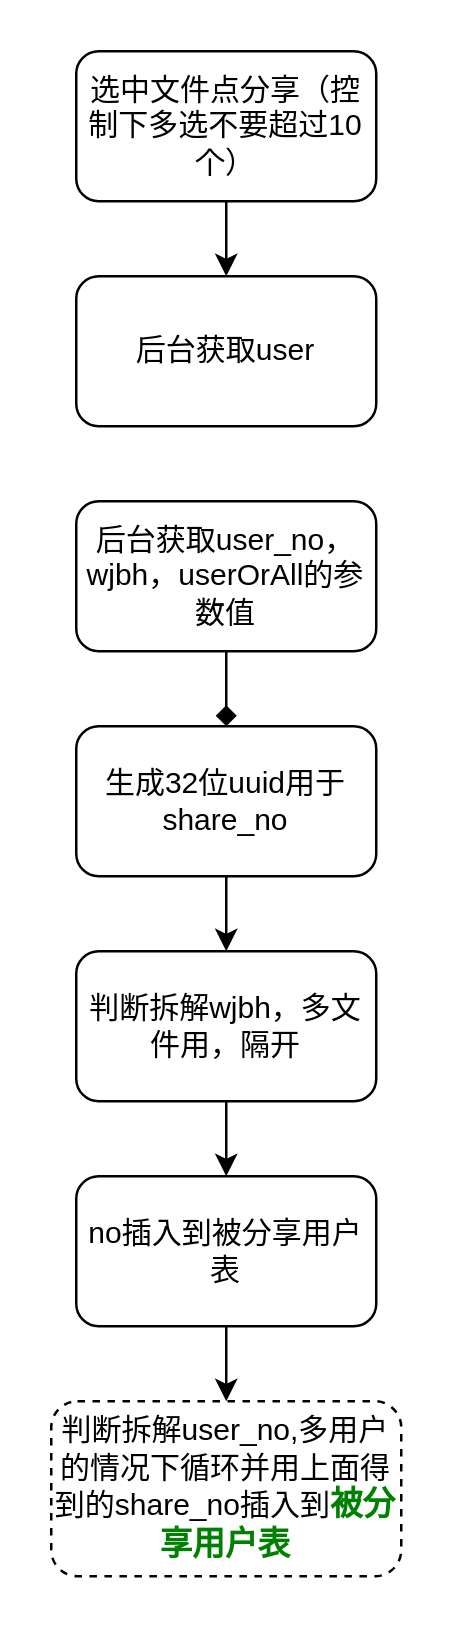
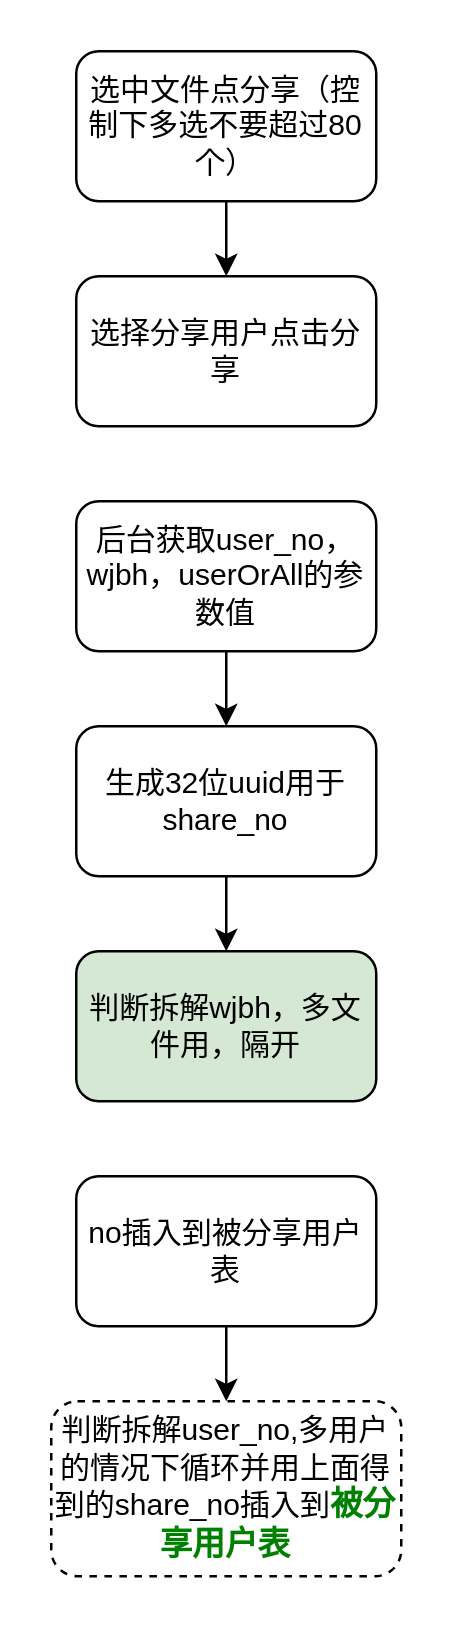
(226, 126) -> (226, 126)
(226, 351) -> (226, 351)
(226, 706) -> (226, 707)
(226, 1026) -> (226, 1026)
(226, 1147) -> none
